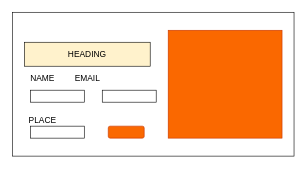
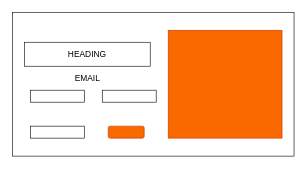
(87, 54) -> (87, 54)
(42, 78) -> none
(42, 120) -> none
